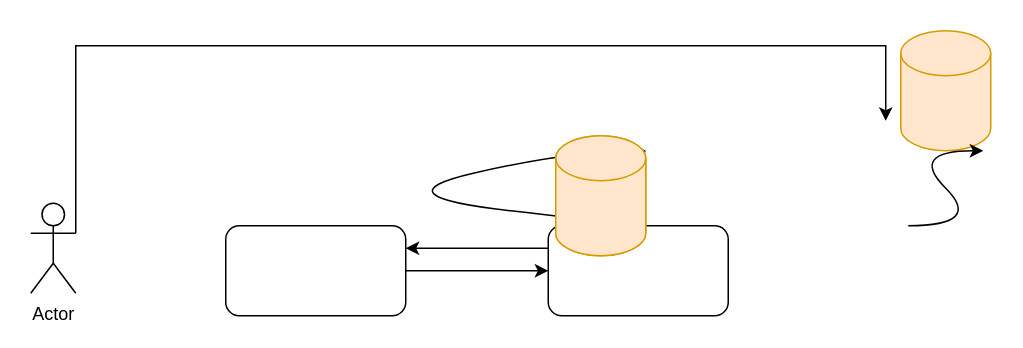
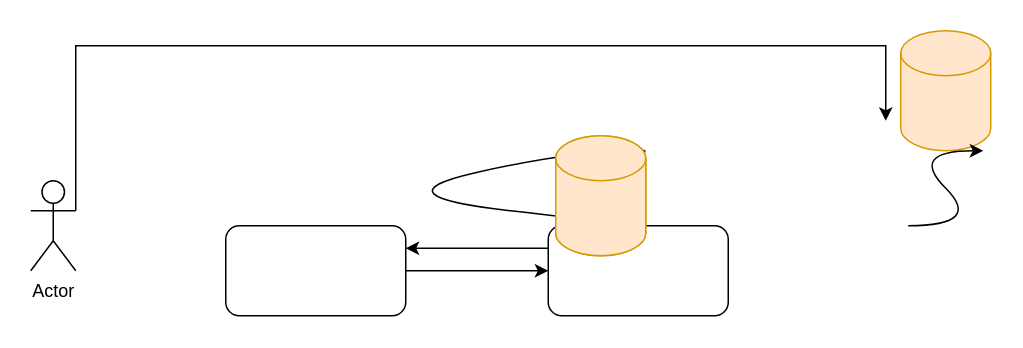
(53, 248) -> (53, 226)
